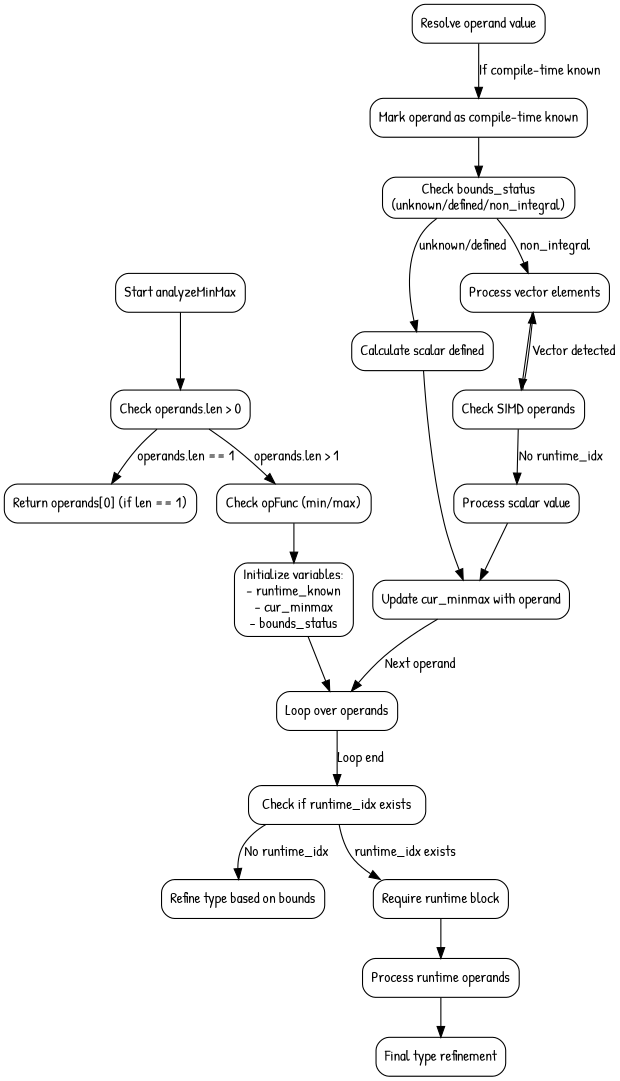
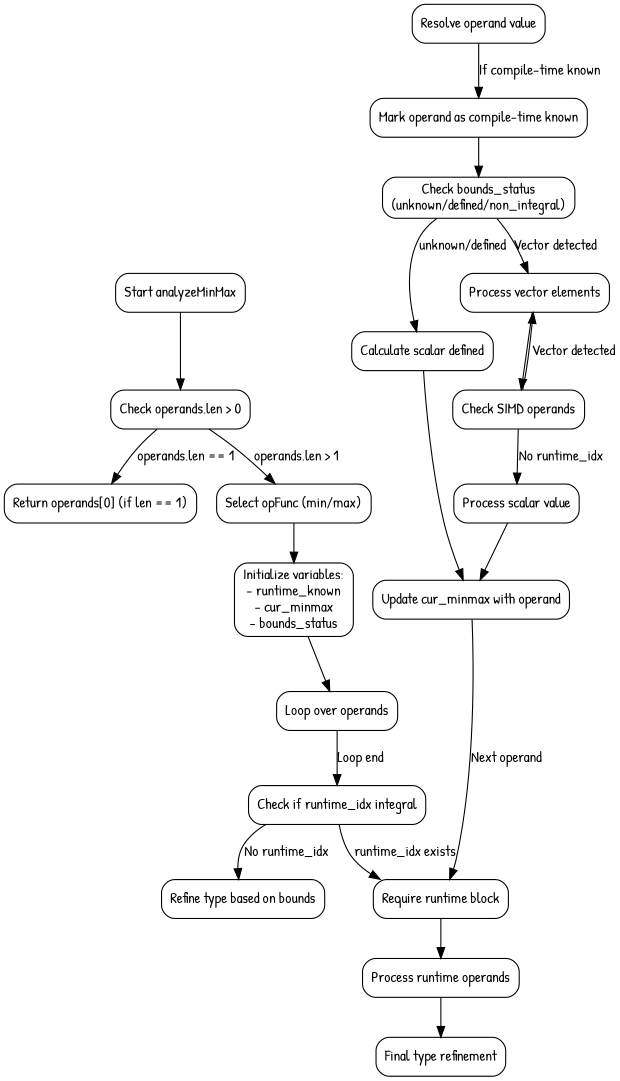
(555, 246) -> (555, 246)
(294, 504) -> (294, 504)
(395, 647) -> (471, 745)
(337, 805) -> (337, 805)
